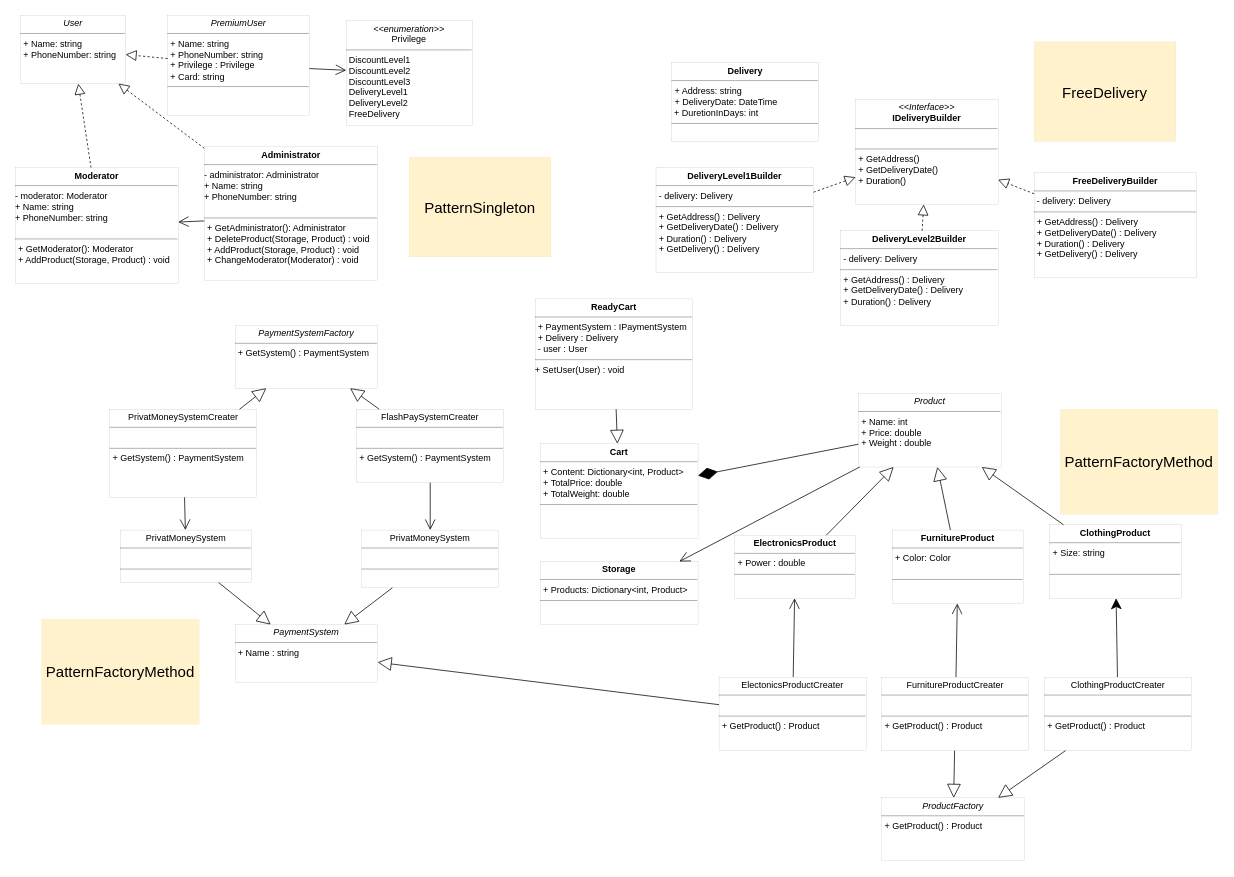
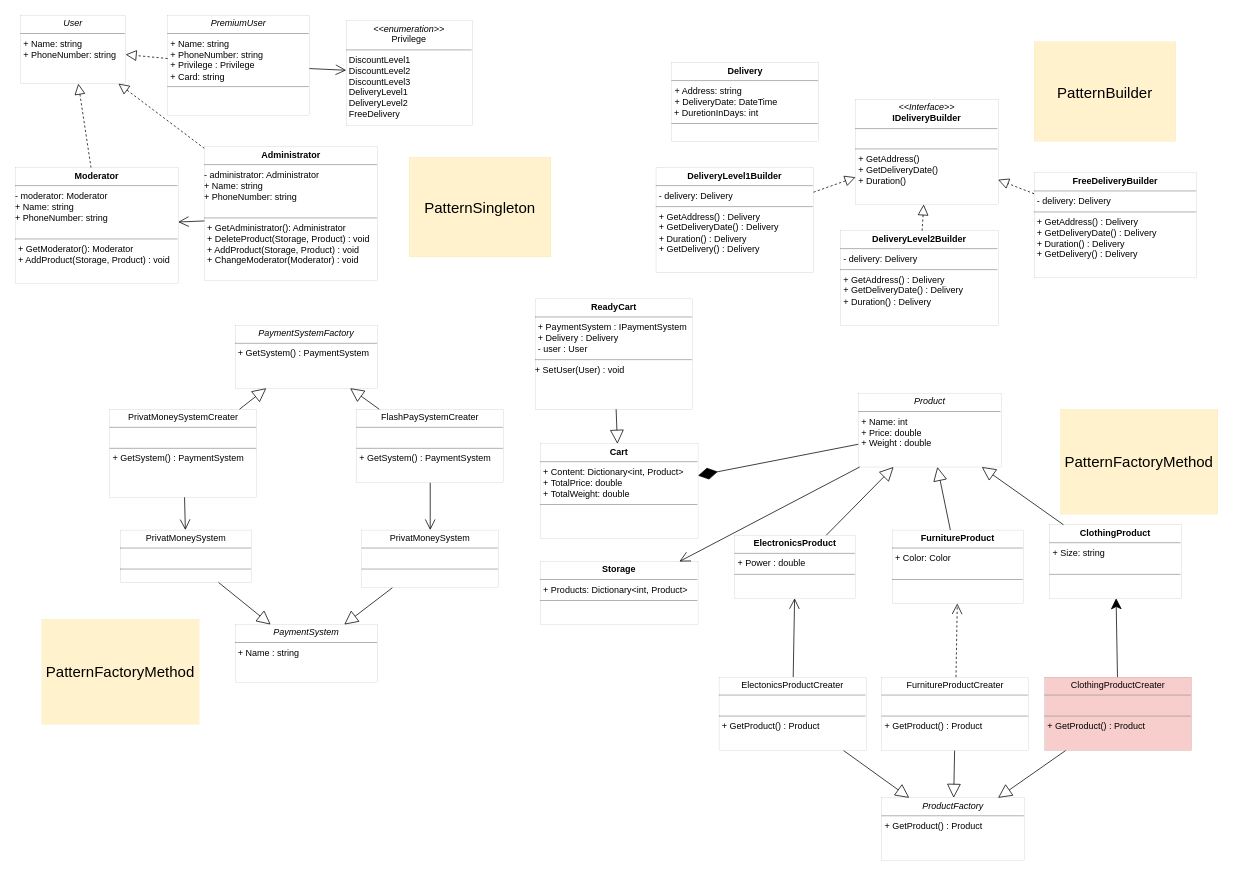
(1105, 92) -> (1105, 92)
(956, 640) -> (956, 640)
(555, 684) -> (870, 770)
(1118, 714) -> (1118, 714)
